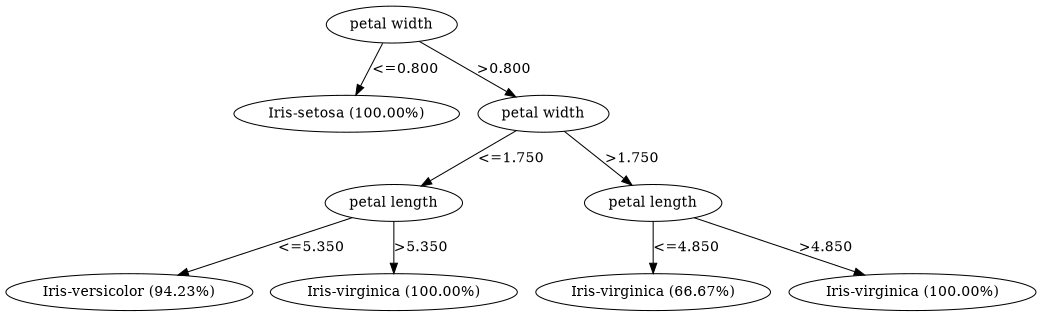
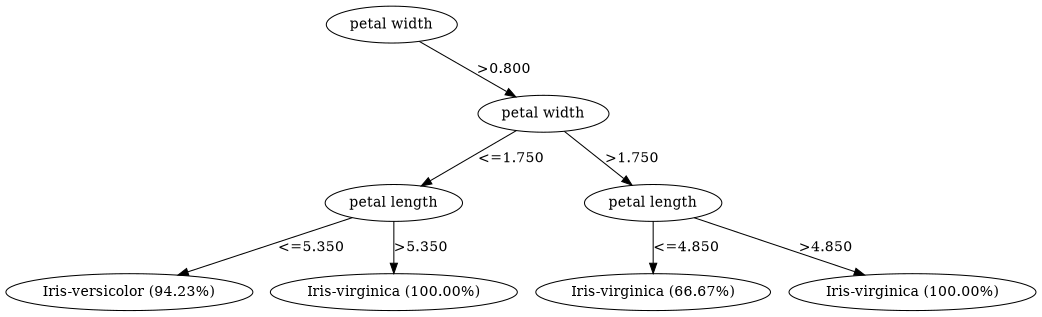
(347, 114) -> none
